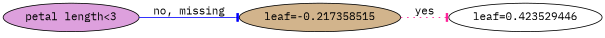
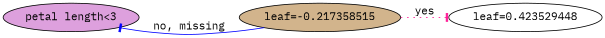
(187, 17) -> (193, 34)
(525, 17) -> (525, 17)
